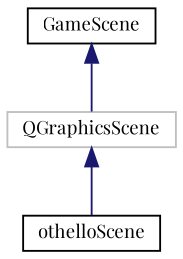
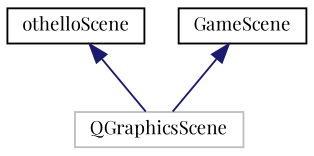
(92, 191) -> (124, 85)
